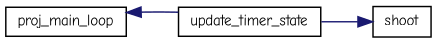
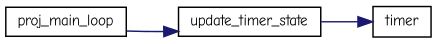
(160, 12) -> (145, 31)
(402, 22) -> (402, 22)
